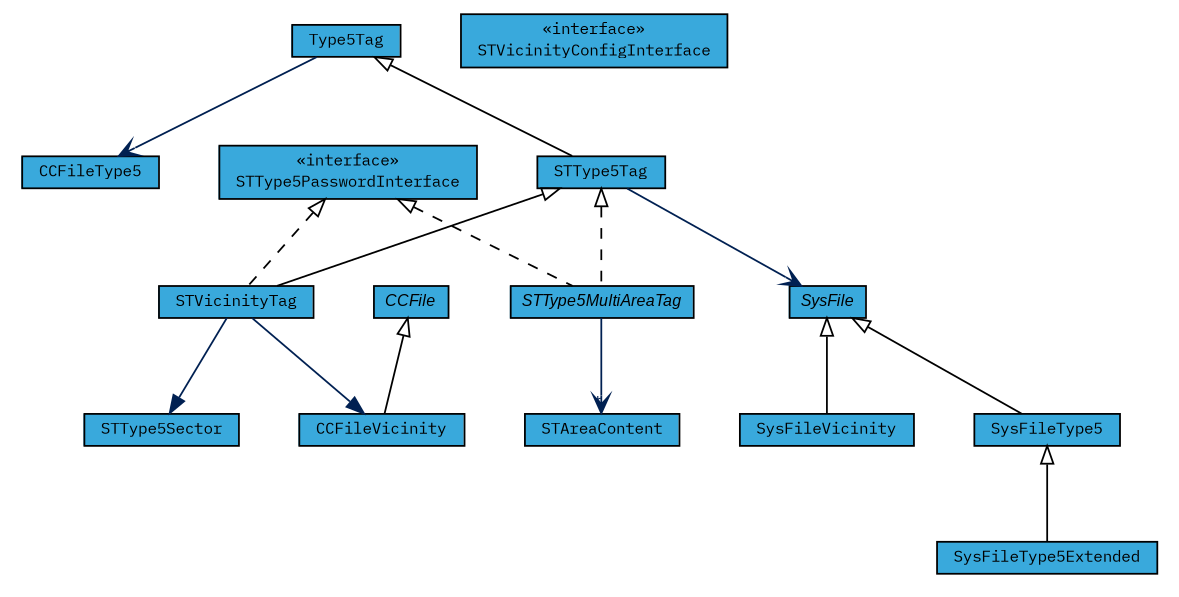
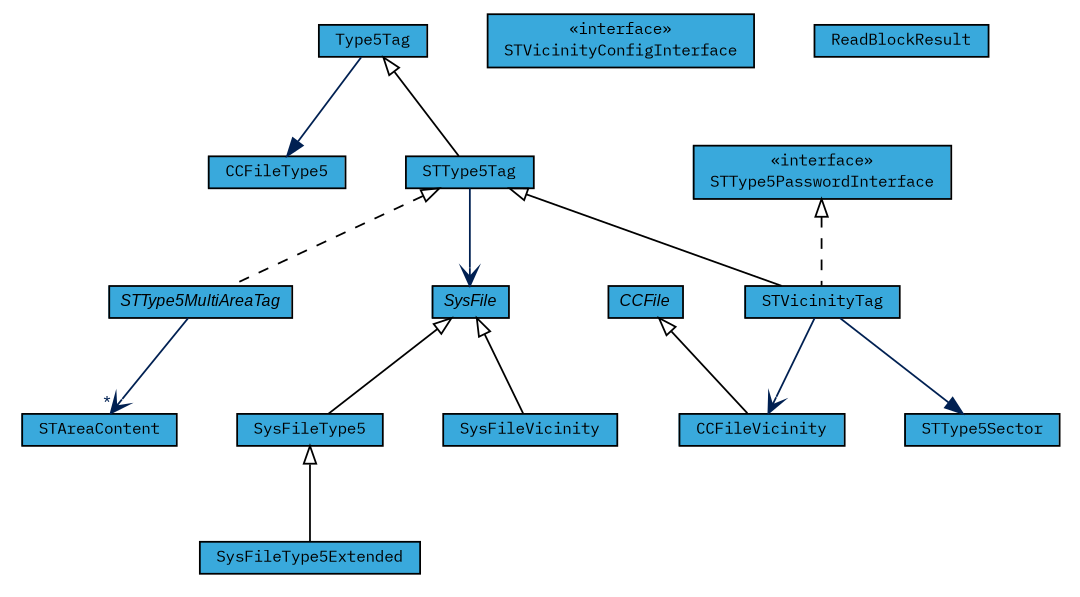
none -> (902, 41)
(226, 102) -> (330, 99)
(493, 246) -> none
(301, 360) -> (796, 357)
